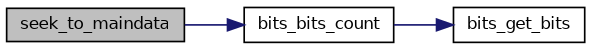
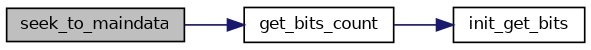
(319, 25) -> (319, 25)
(519, 25) -> (519, 25)
